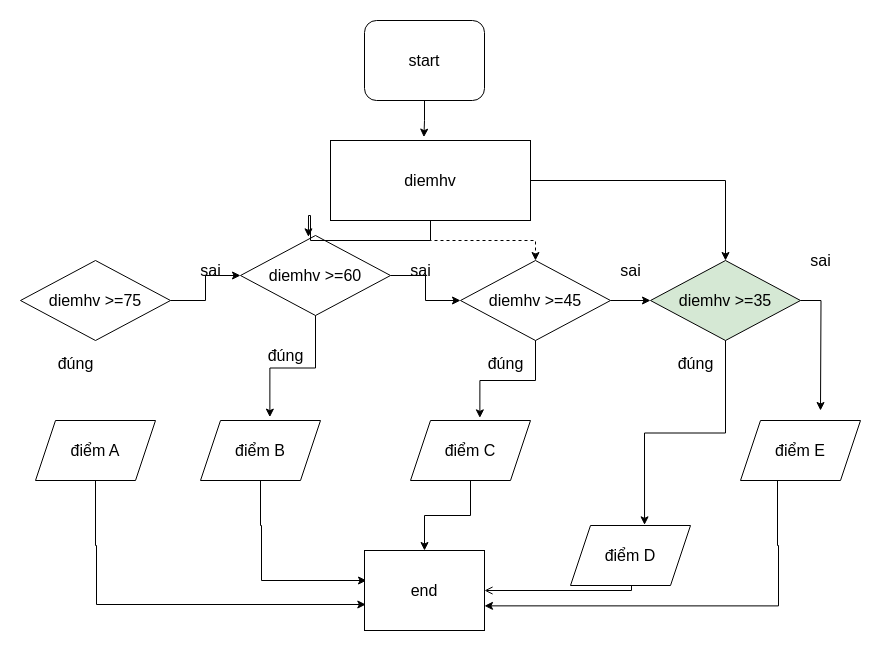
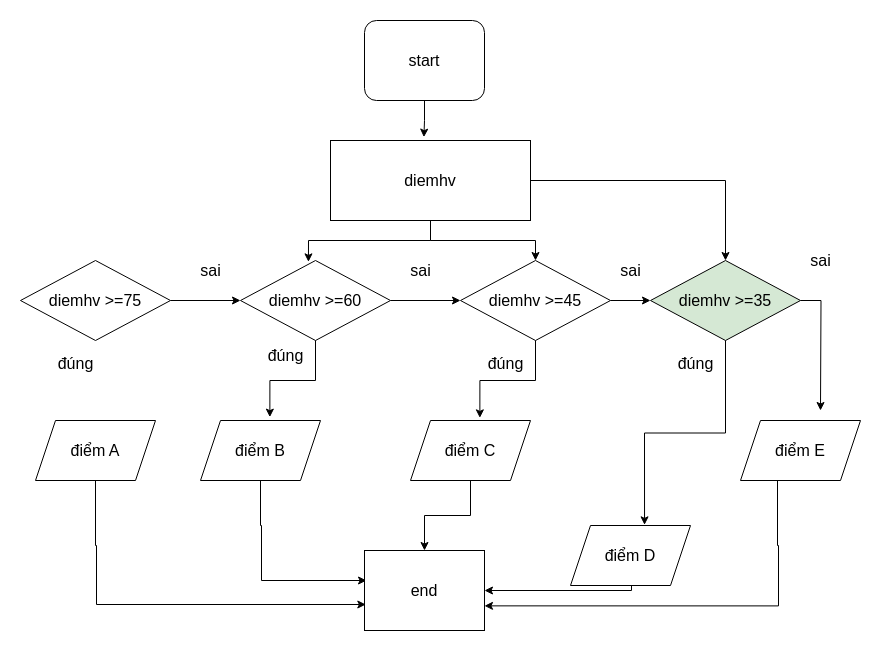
(490, 241) -> (490, 241)
(316, 276) -> (316, 301)
(490, 591) -> (492, 591)
